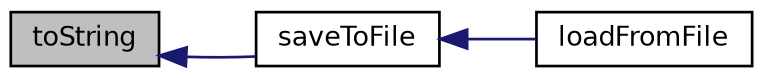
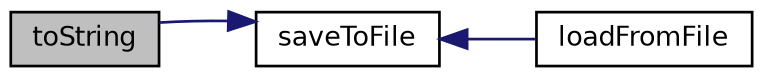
(221, 57) -> (194, 21)
